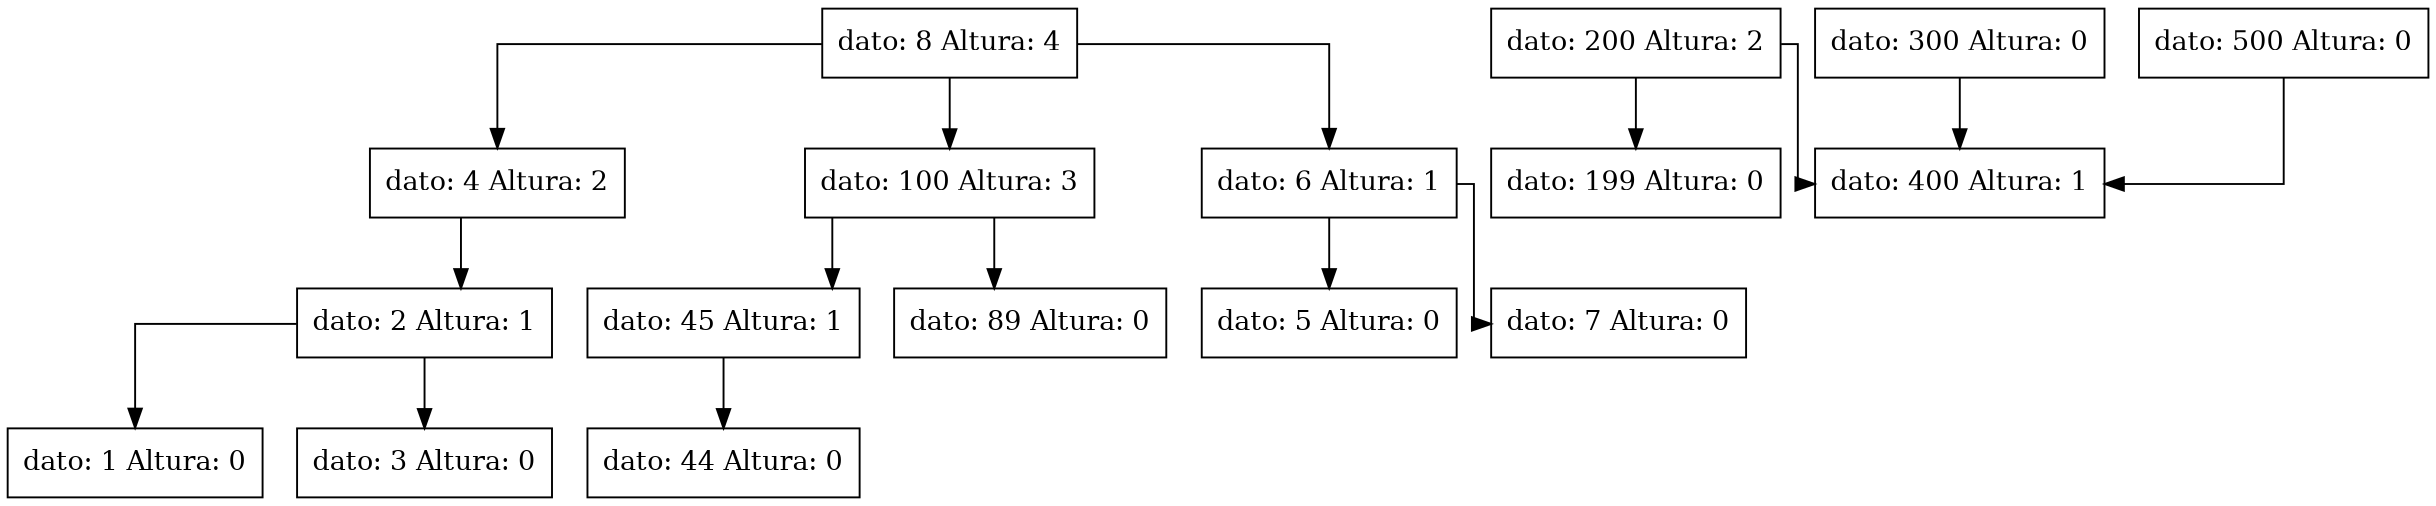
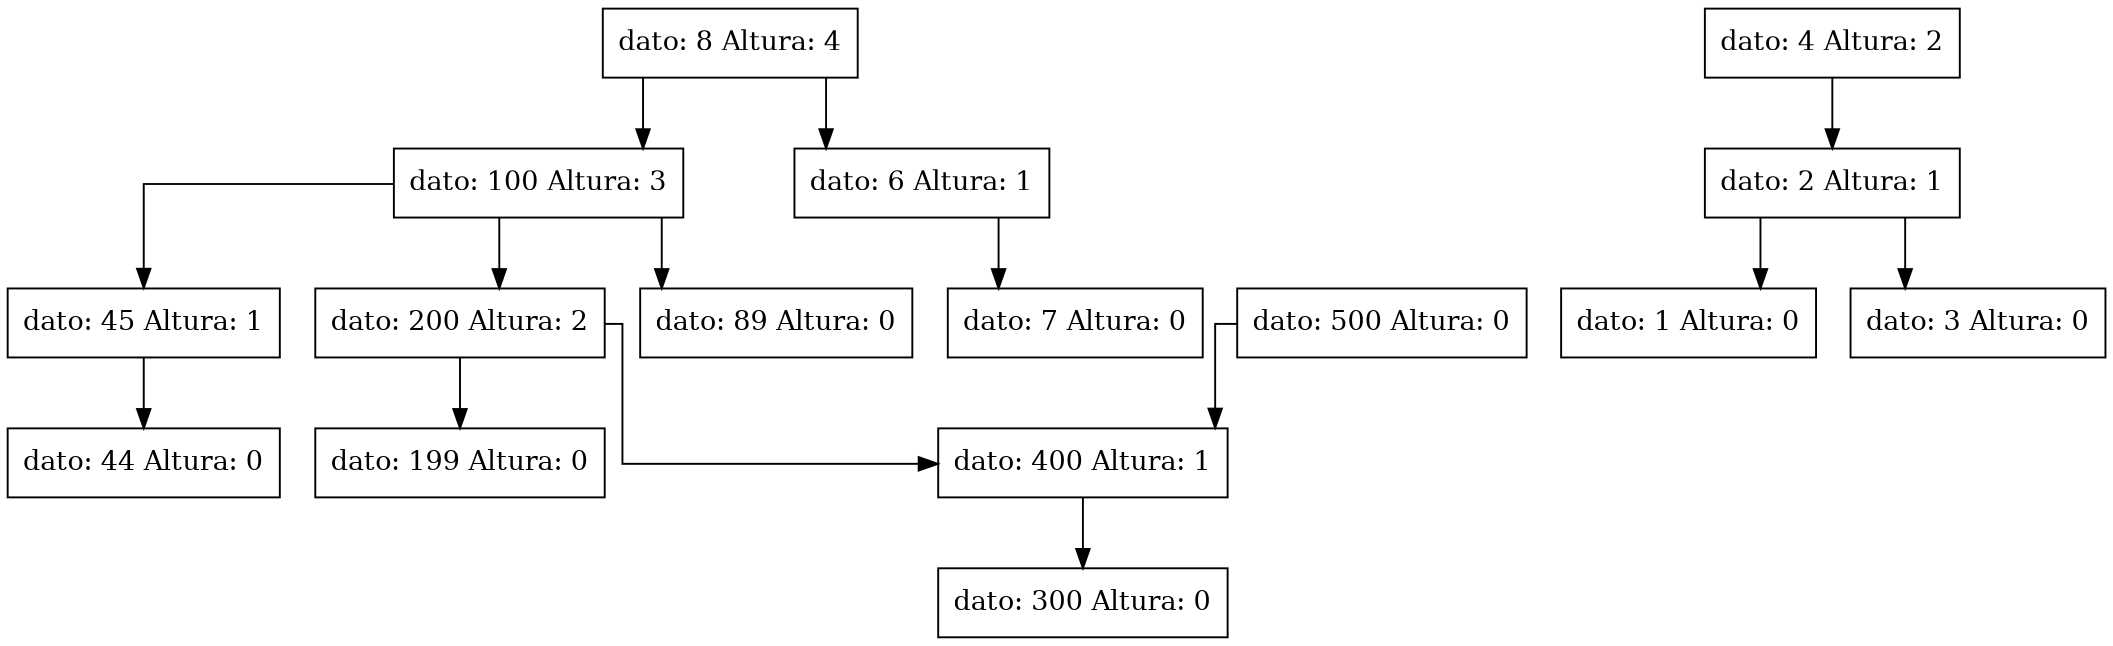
(617, 44) -> none
(1960, 103) -> (1083, 523)
none -> (499, 243)
(1329, 323) -> none
